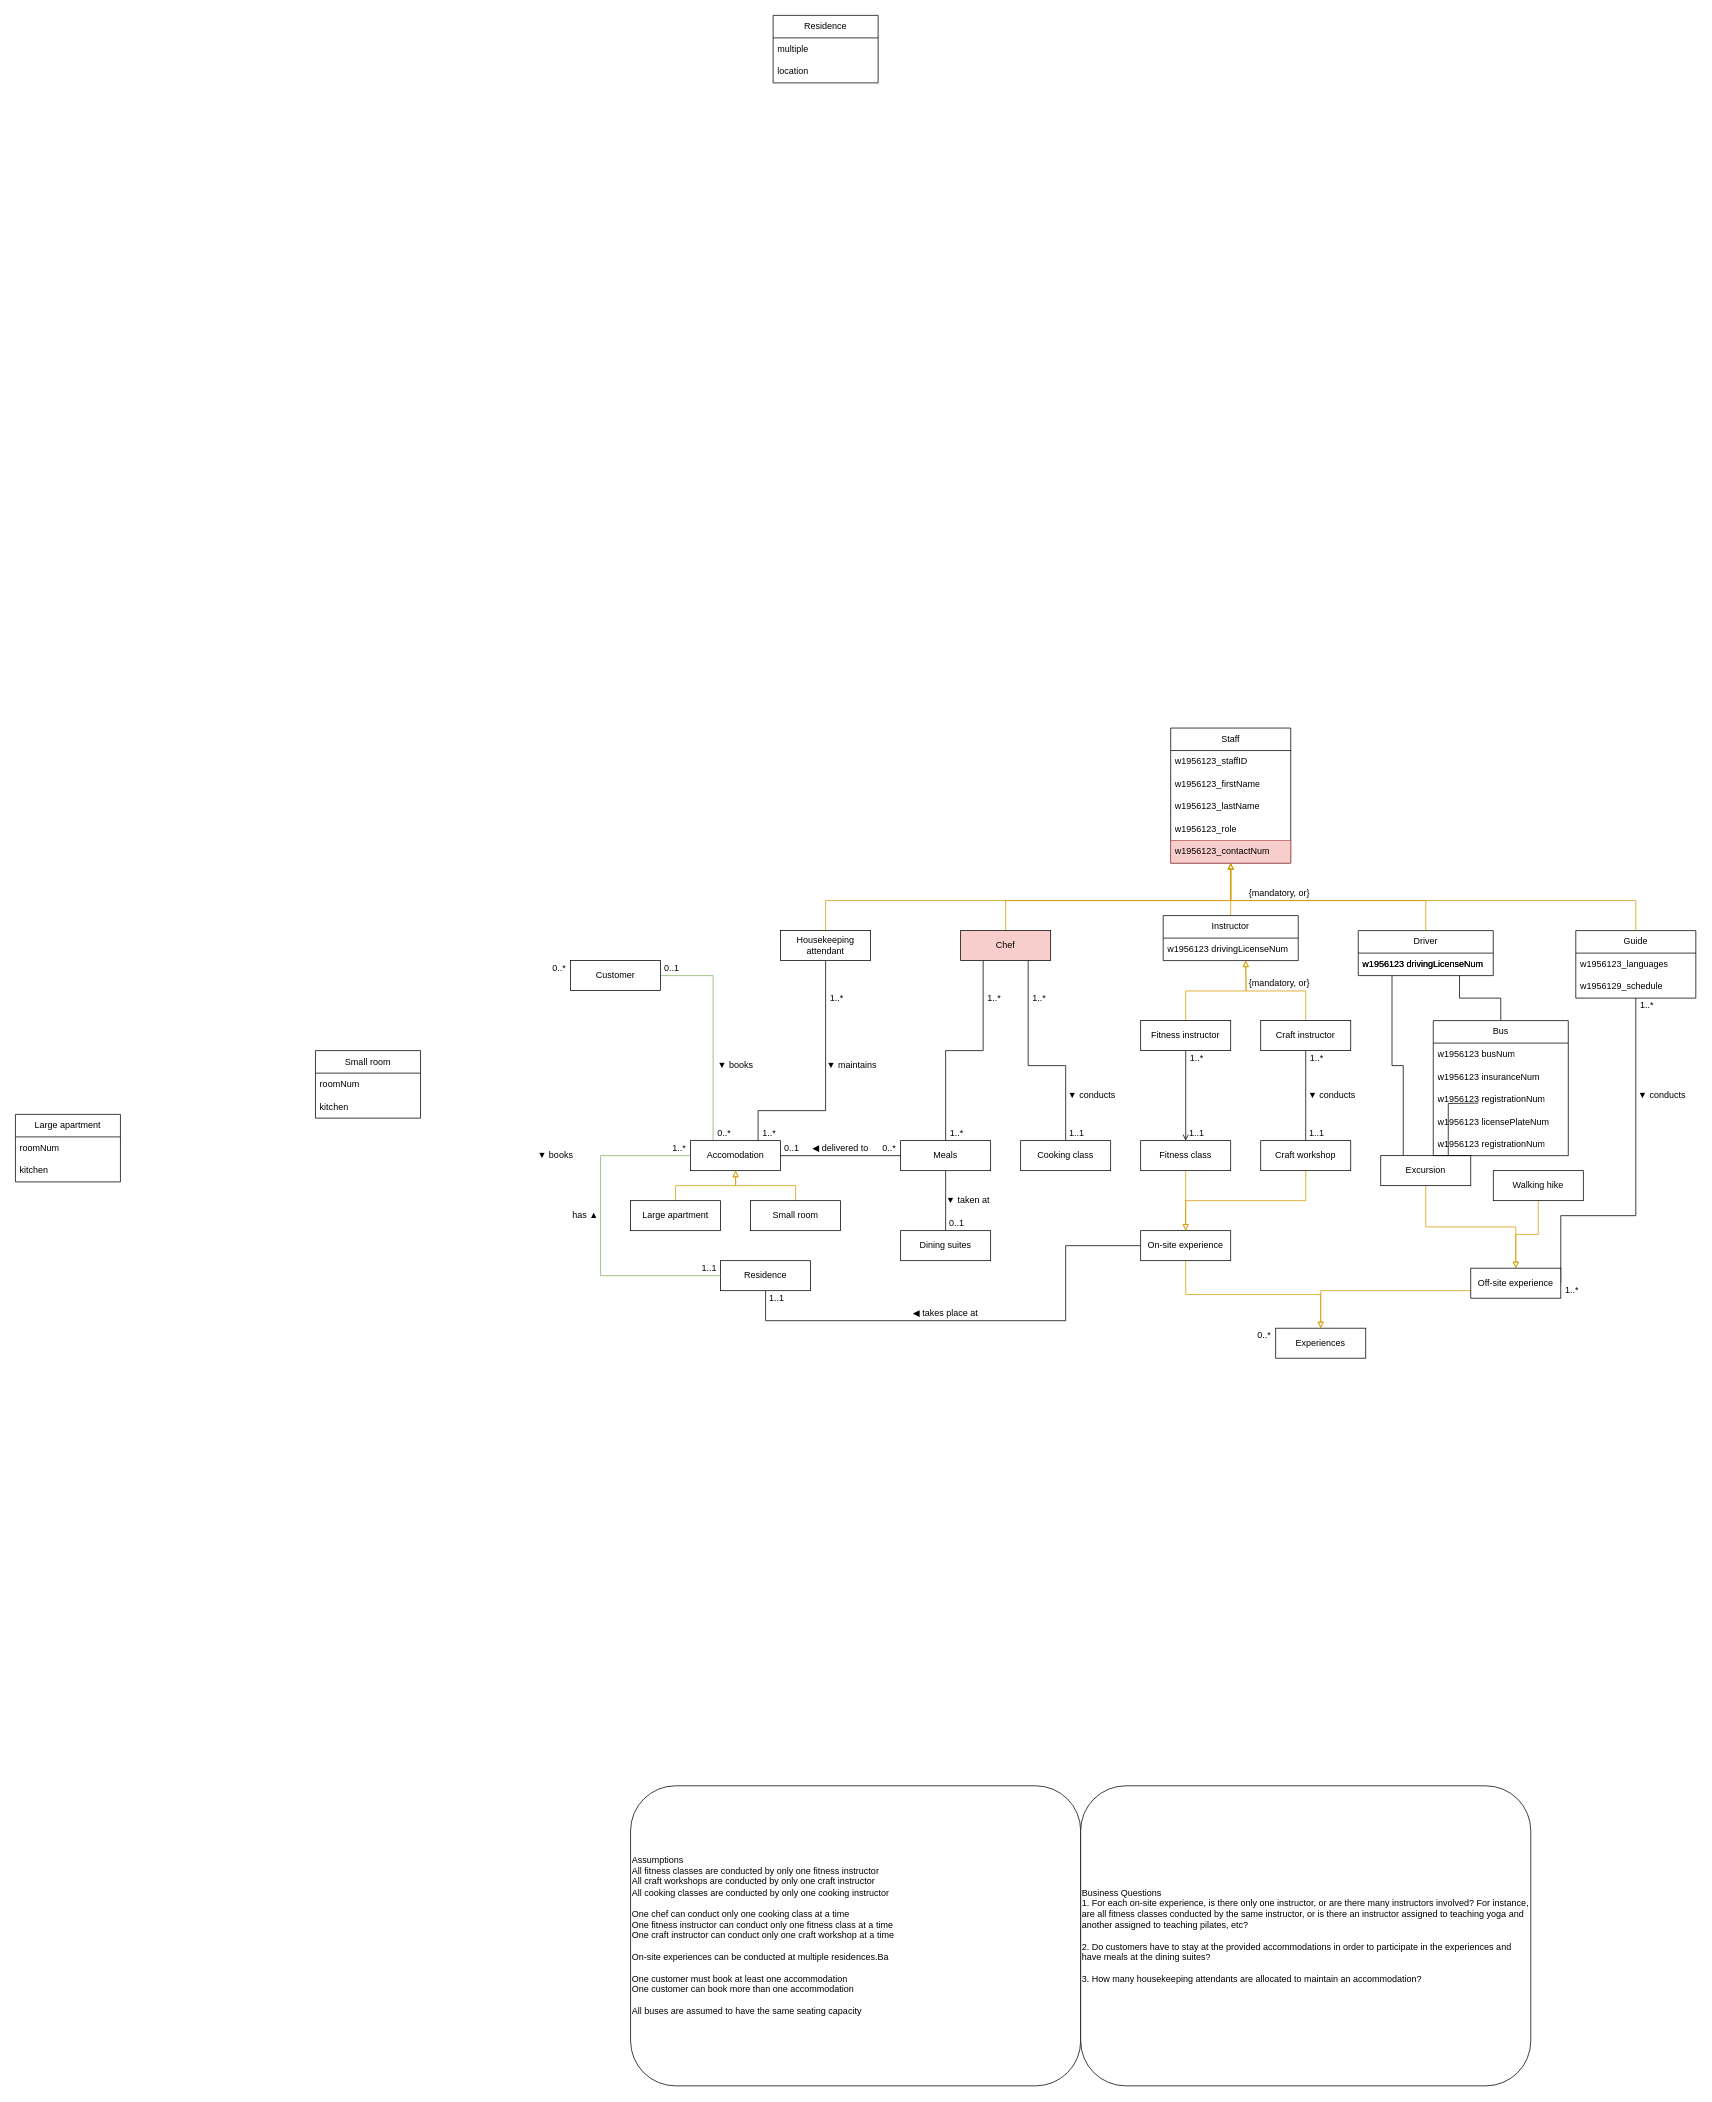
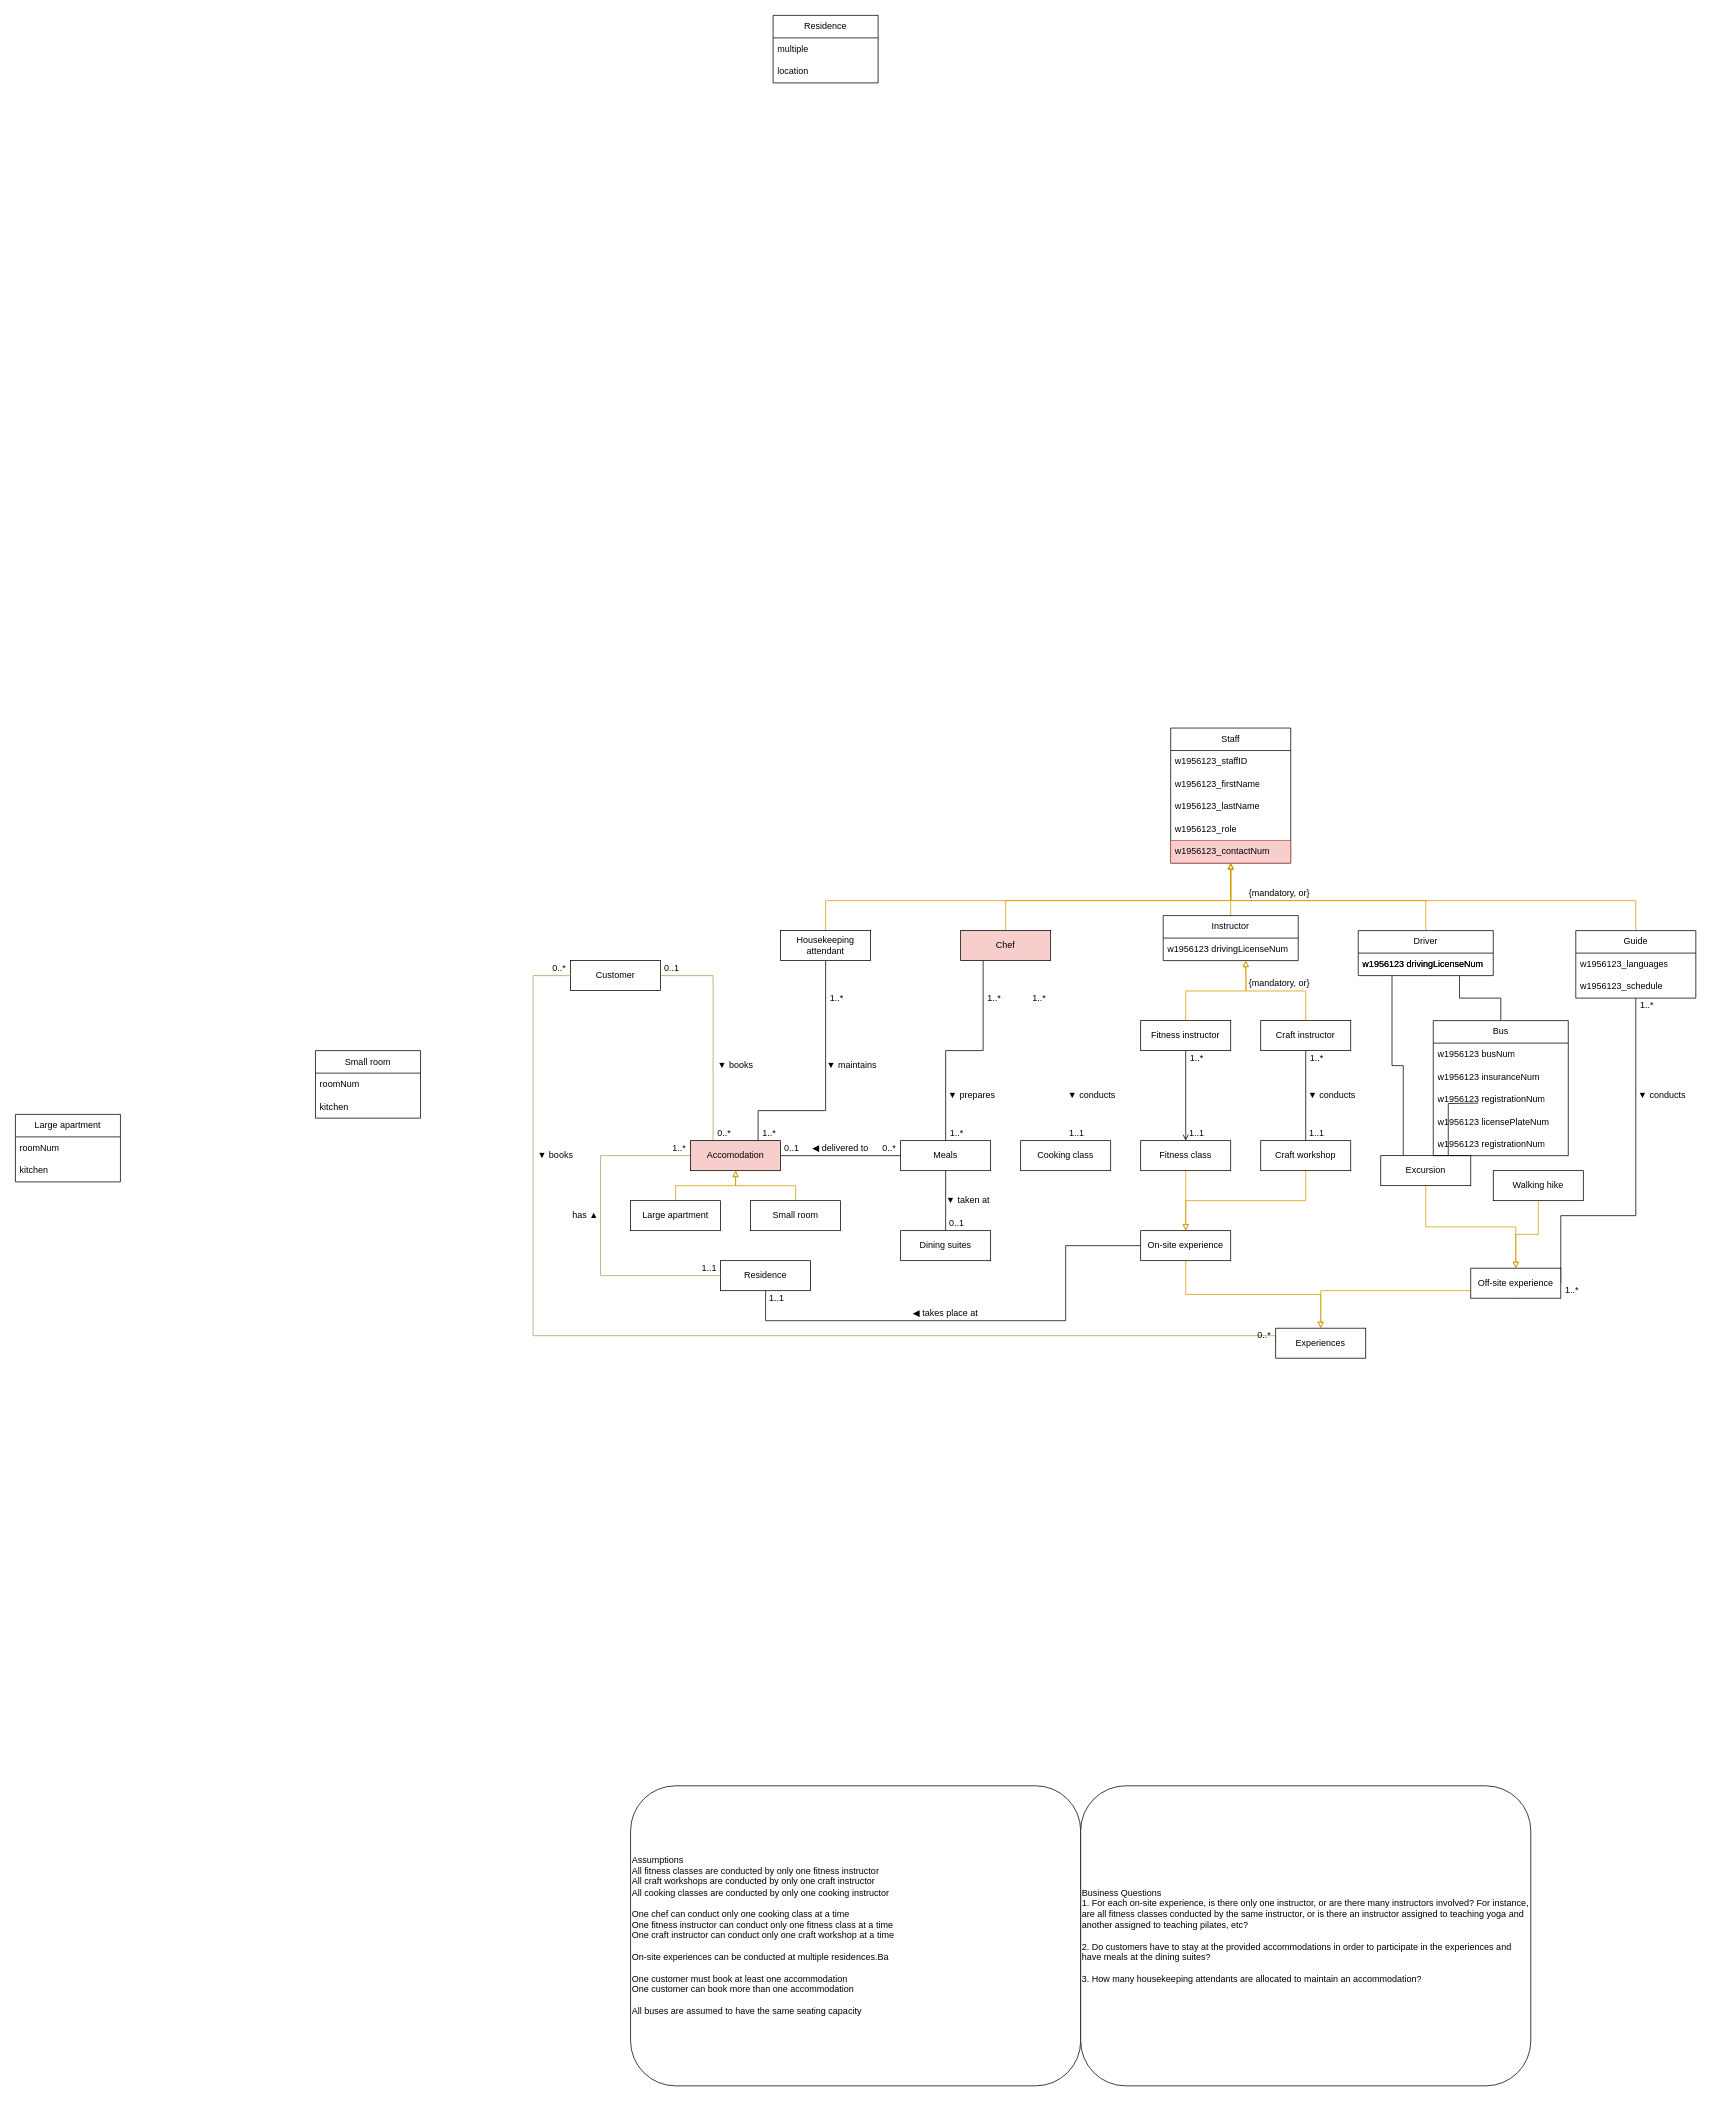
(1622, 987) -> (1622, 987)
(1031, 1065) -> none
none -> (972, 1095)
(735, 1155) -> (735, 1155)
none -> (706, 1335)
